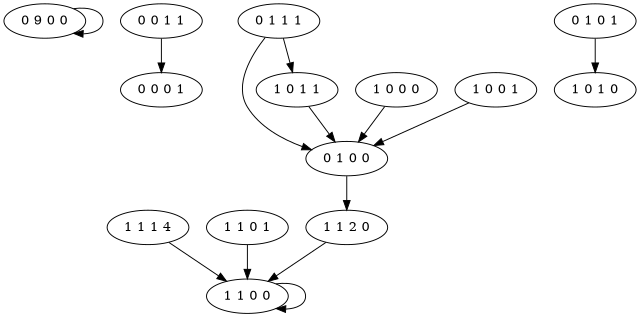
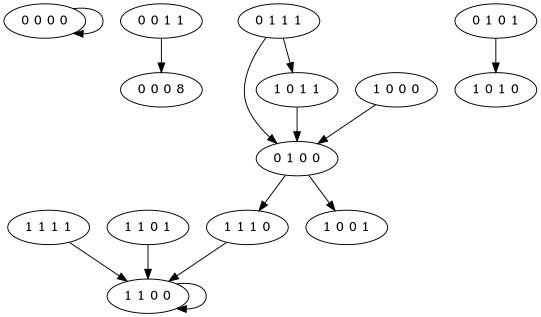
(45, 21) -> (45, 21)
(161, 90) -> (161, 90)
(426, 122) -> (319, 189)
(148, 227) -> (49, 227)
(347, 227) -> (247, 227)
